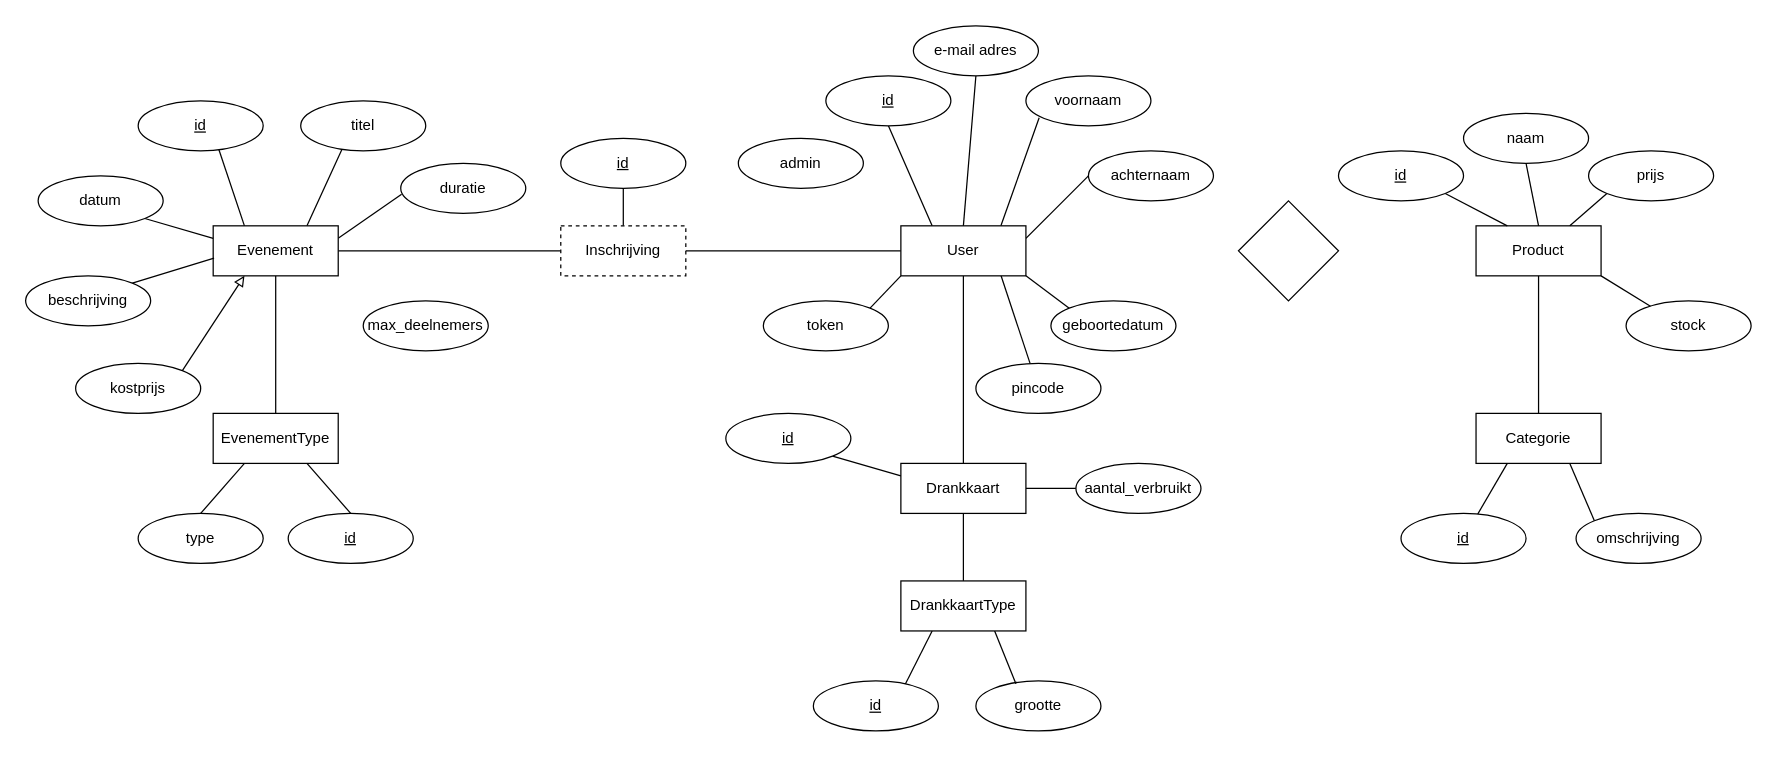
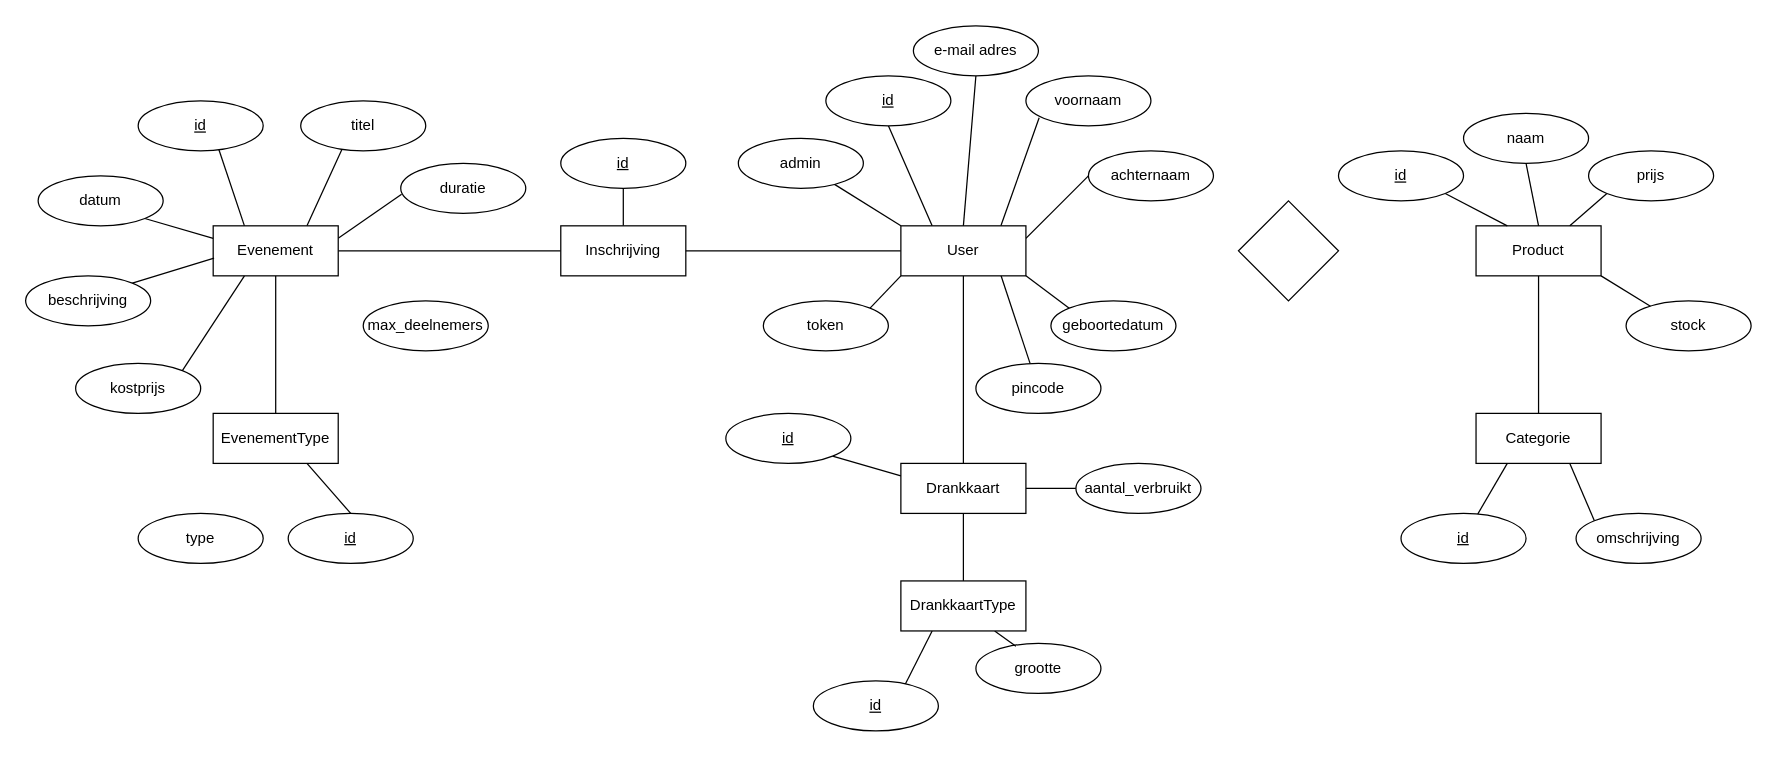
none -> (867, 205)
(623, 251) -> (623, 251)
(238, 285) -> (241, 281)
(223, 488) -> none
(1038, 706) -> (1038, 668)
